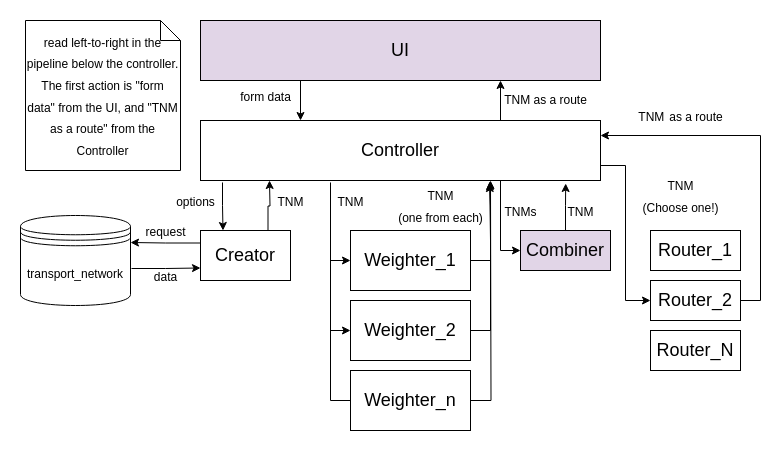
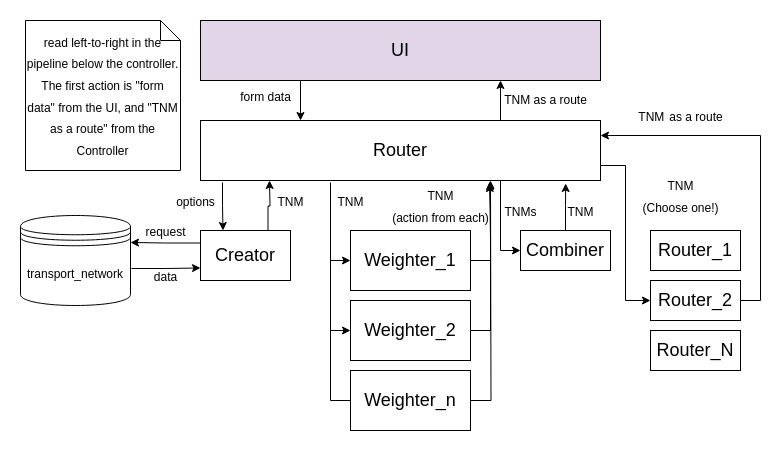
(401, 151) -> (401, 151)
(441, 206) -> (441, 206)
(566, 251) -> (566, 251)
